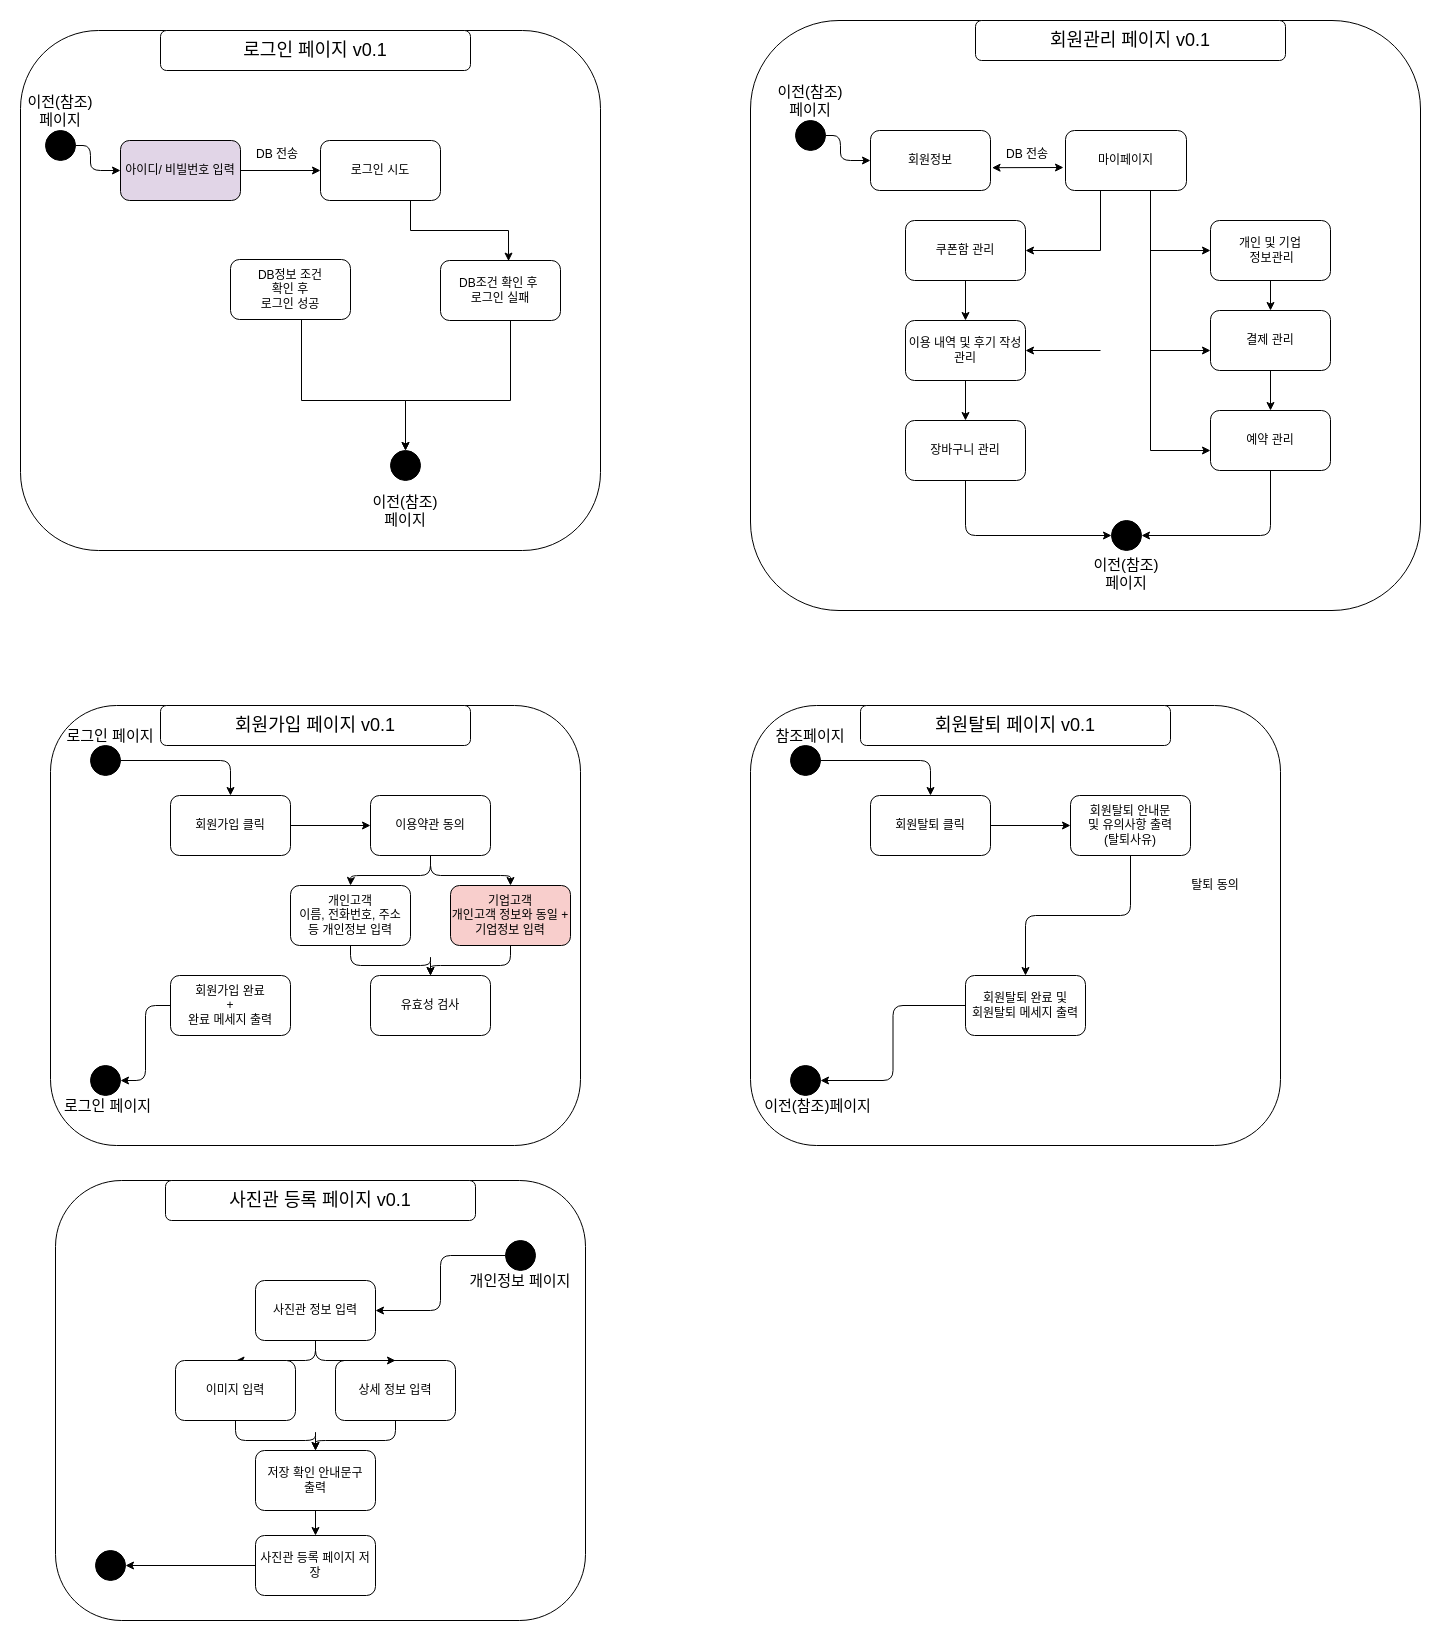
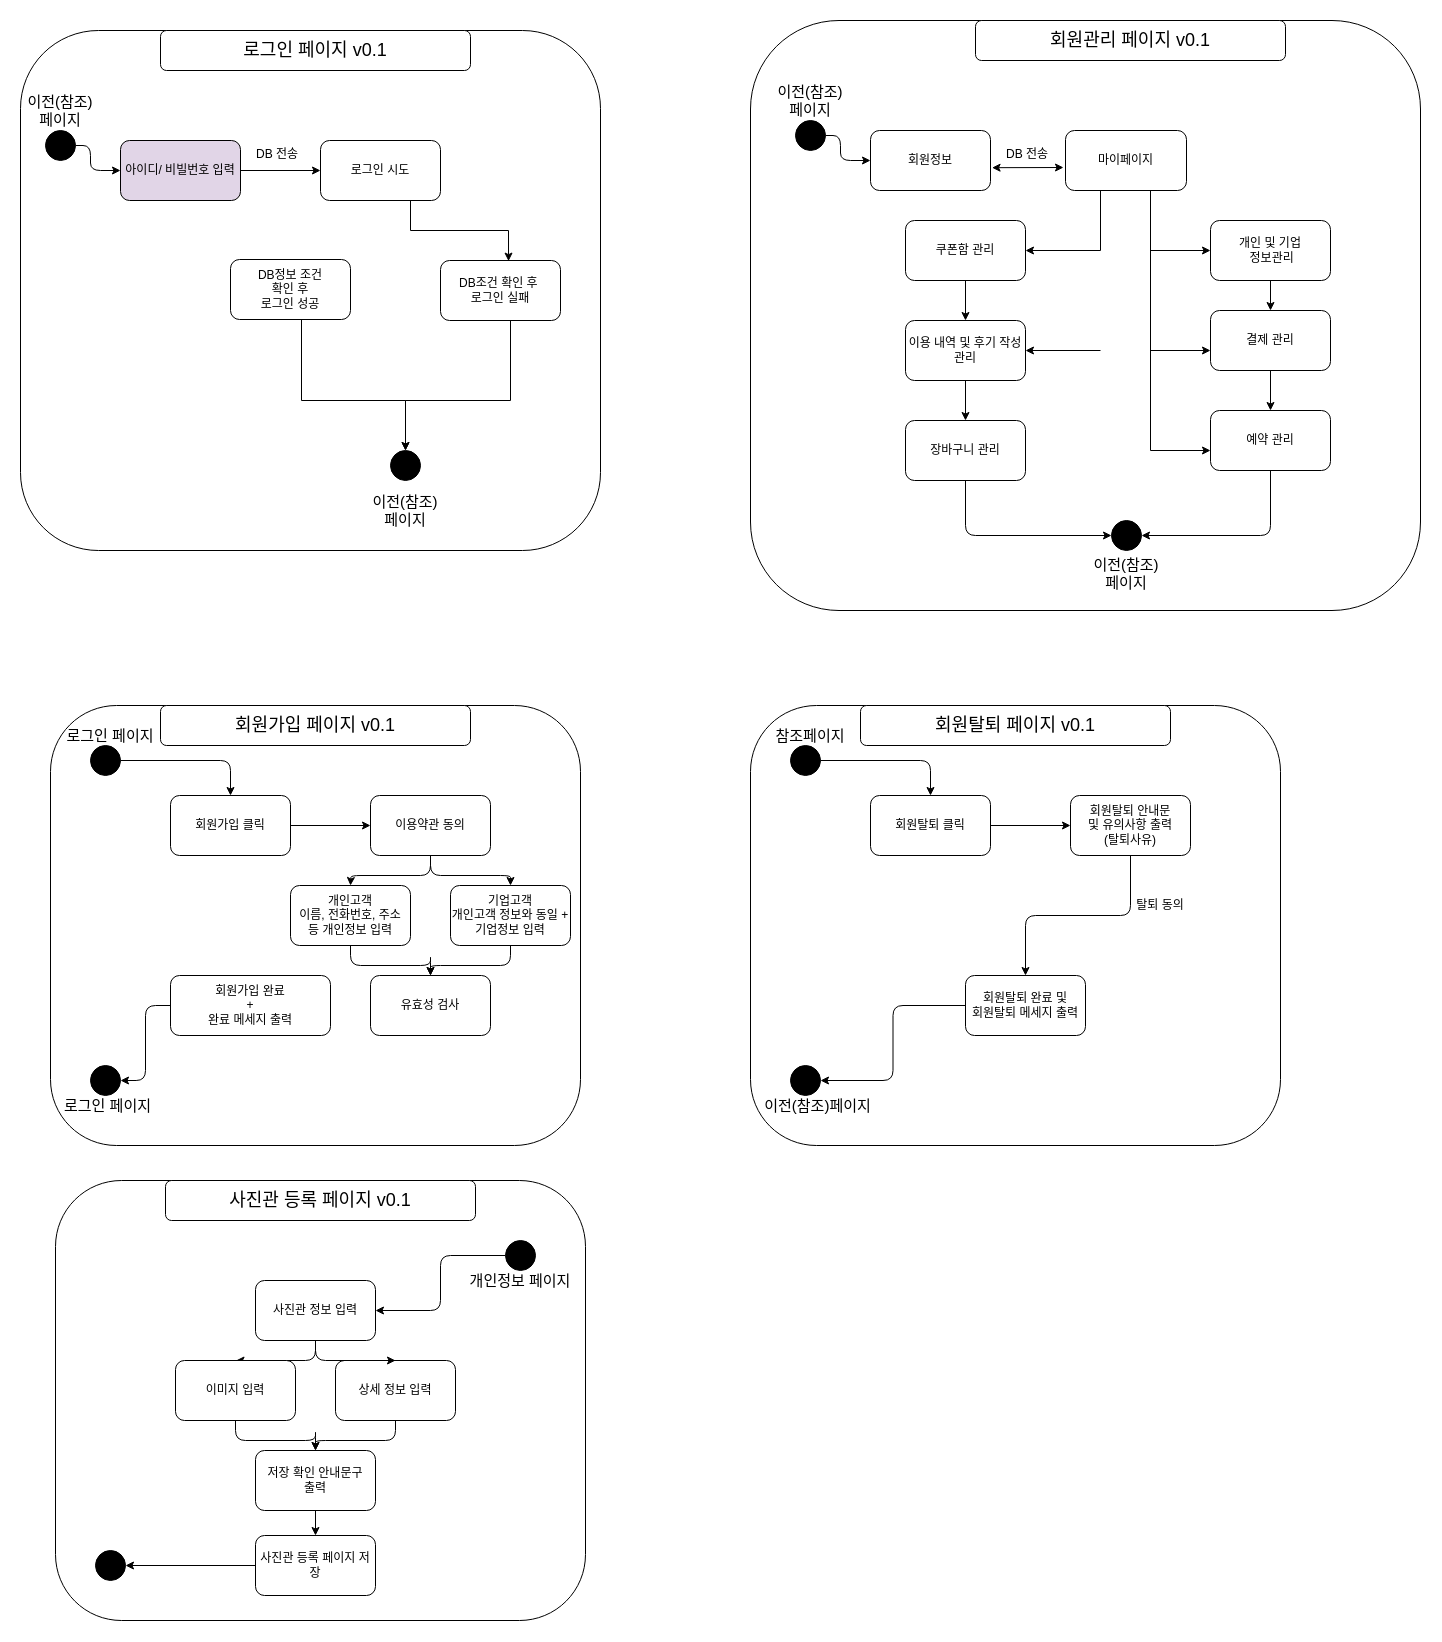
(1216, 886) -> (1161, 906)
(511, 916) -> (511, 916)
(231, 1006) -> (251, 1006)
